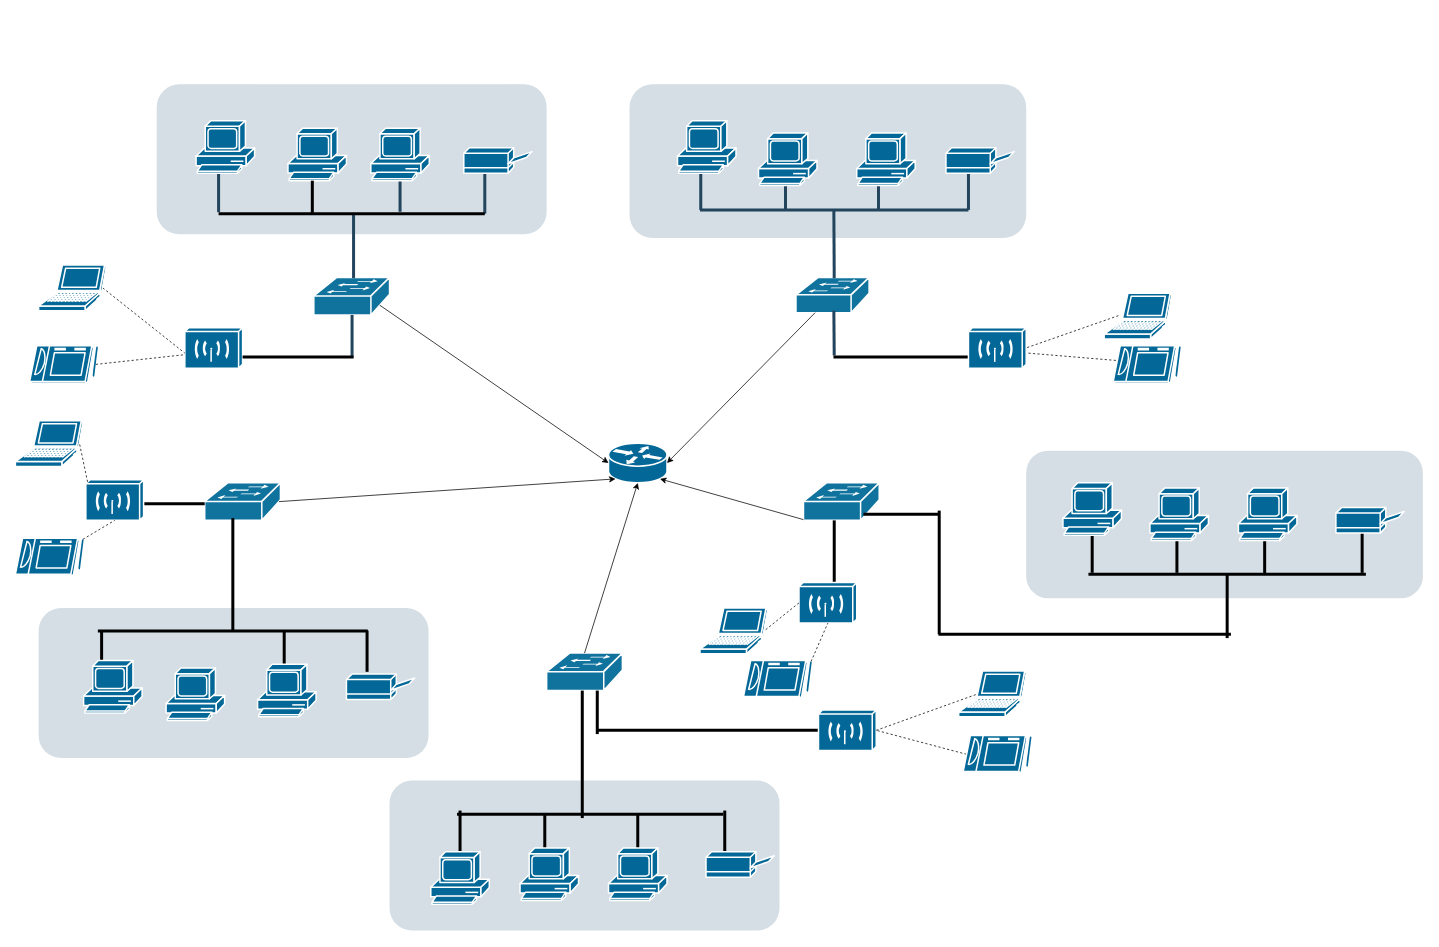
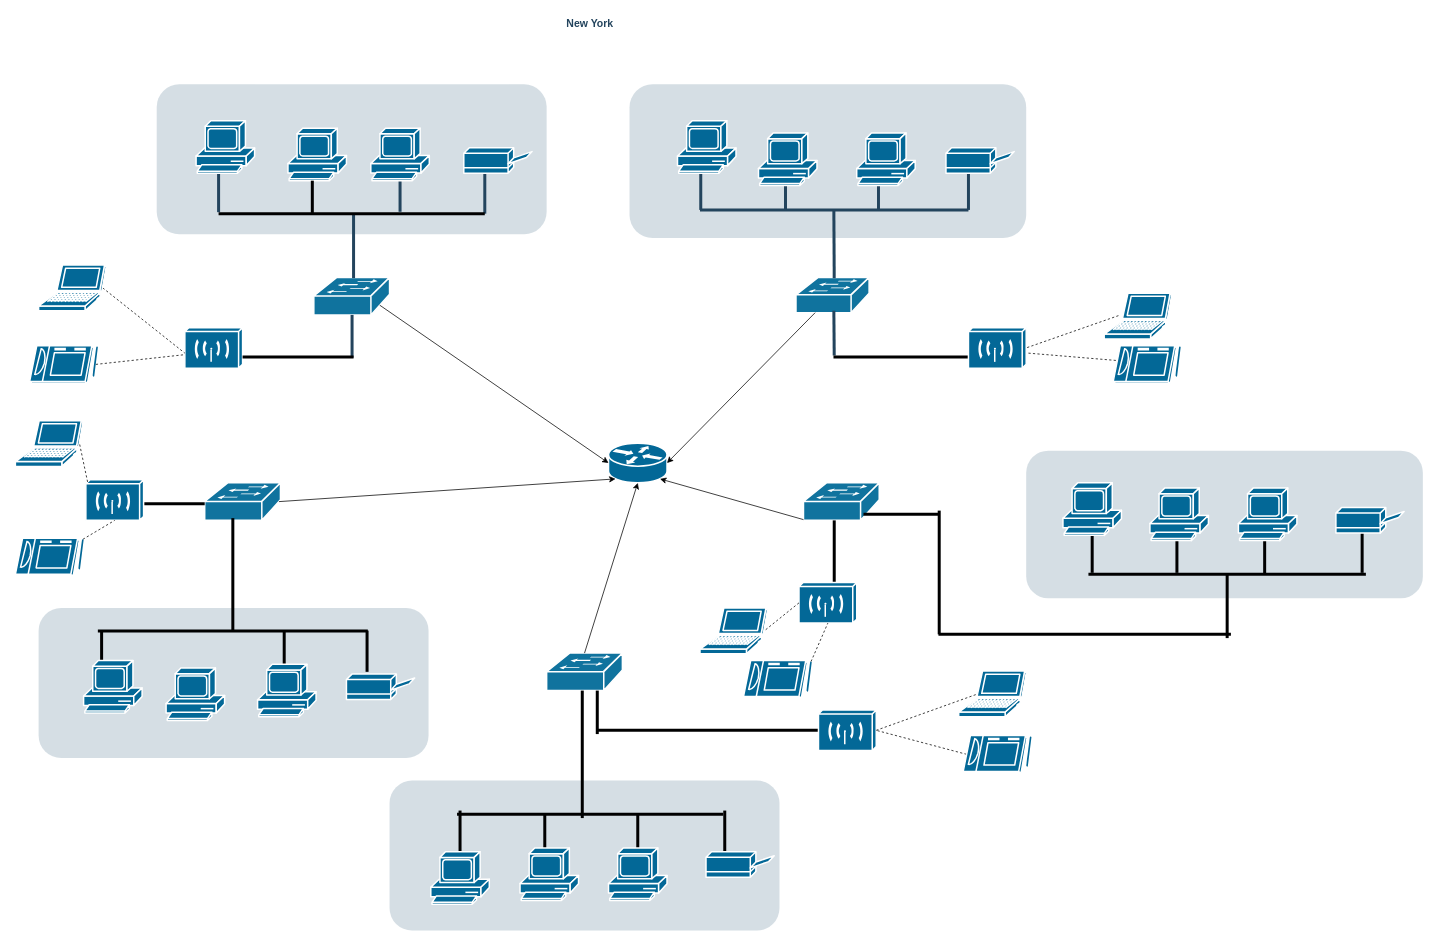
none -> (590, 23)
